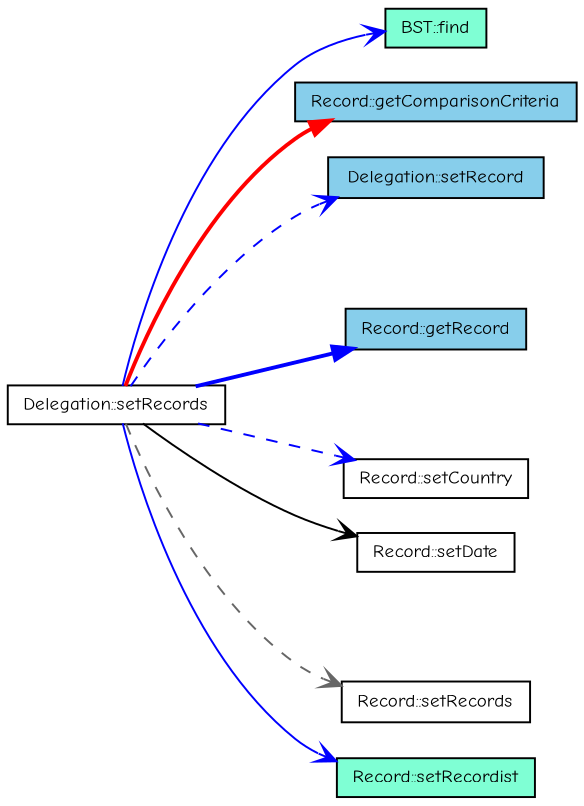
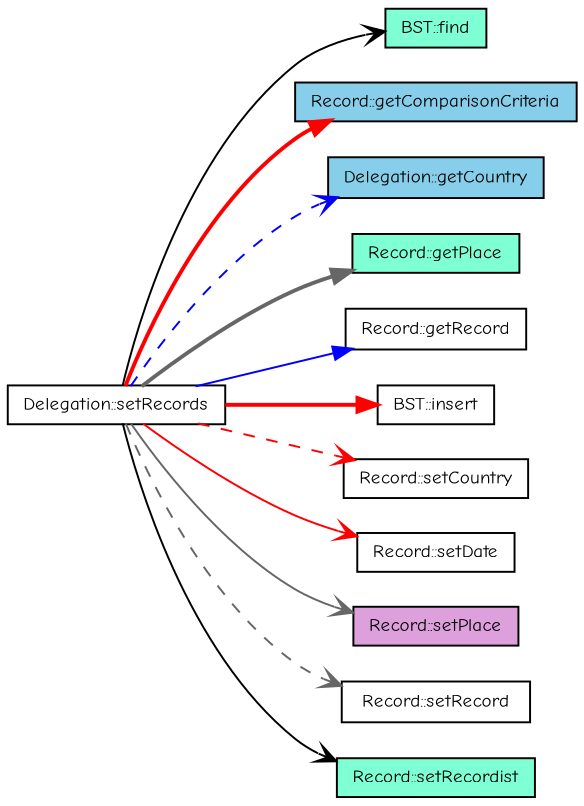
(203, 178) -> (203, 178)
(436, 178) -> (436, 178)
none -> (436, 253)
(436, 329) -> (436, 329)
(264, 370) -> (264, 370)
none -> (436, 405)
(267, 440) -> (267, 440)
(236, 485) -> (236, 485)
(192, 606) -> (192, 606)
none -> (436, 626)
(436, 702) -> (436, 702)
